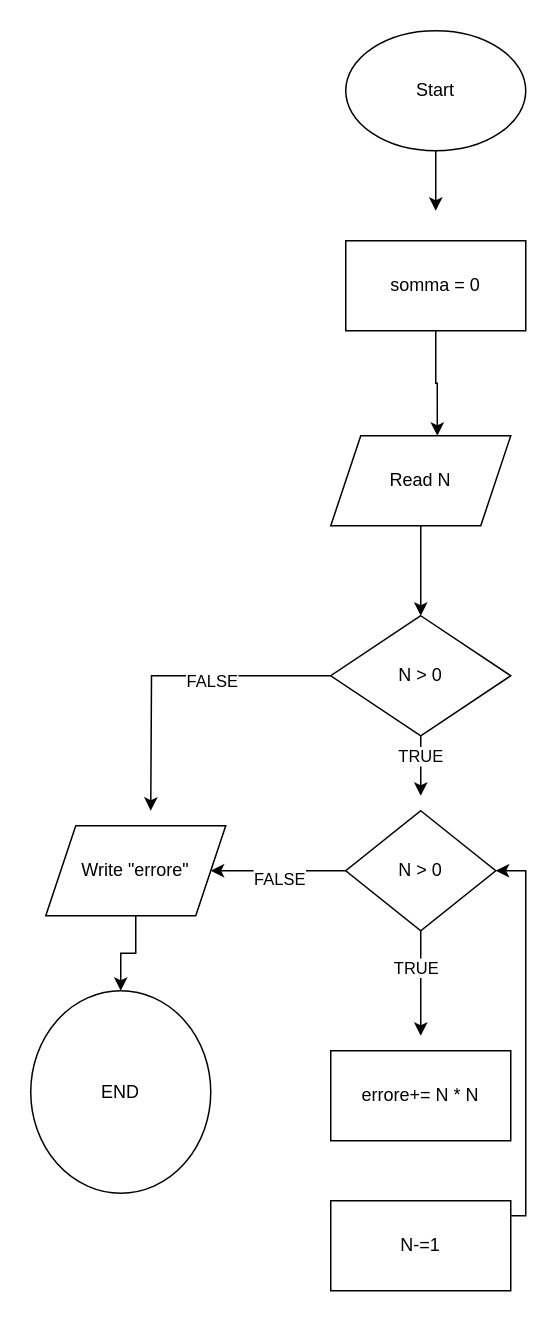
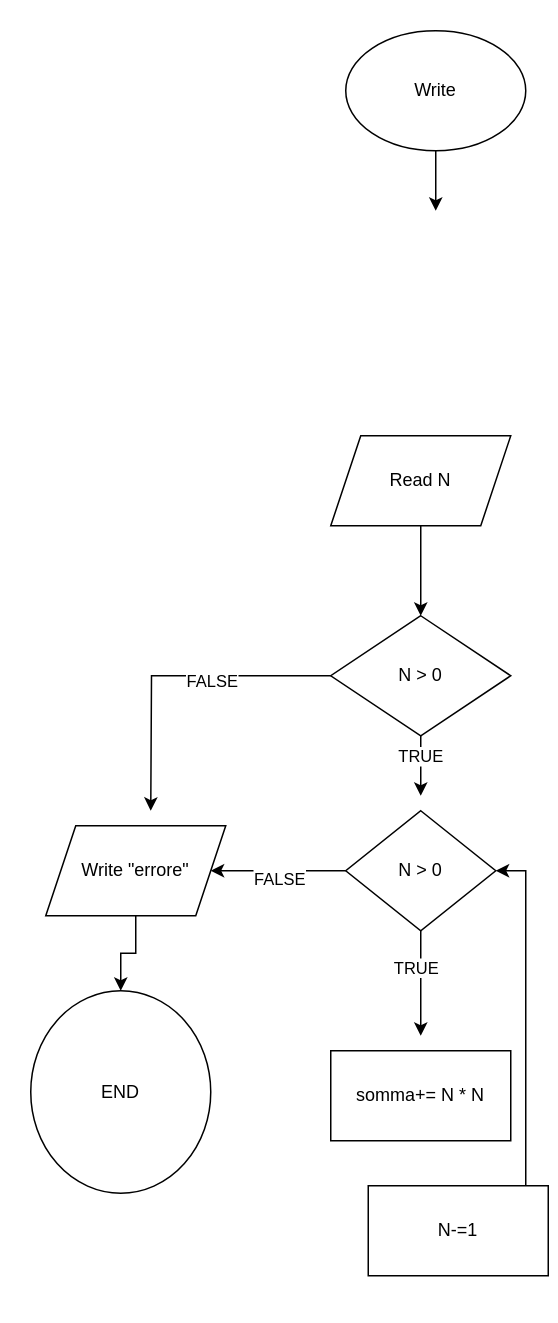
(436, 91) -> (436, 91)
(436, 286) -> none
(436, 378) -> none
(421, 1096) -> (421, 1096)
(421, 1246) -> (458, 1231)
